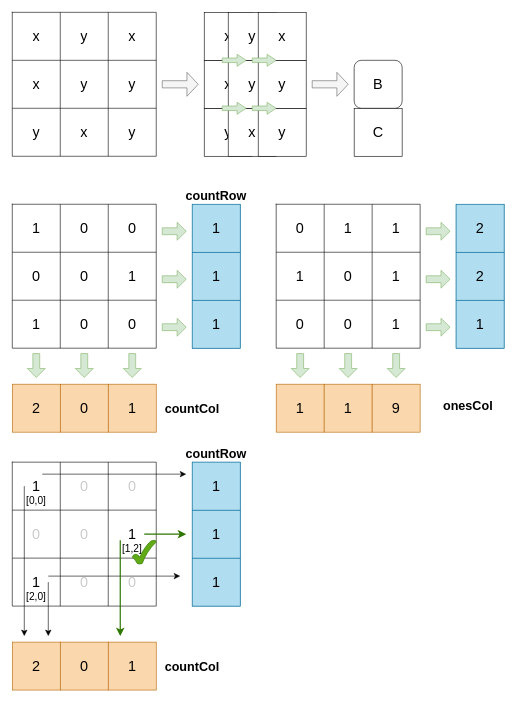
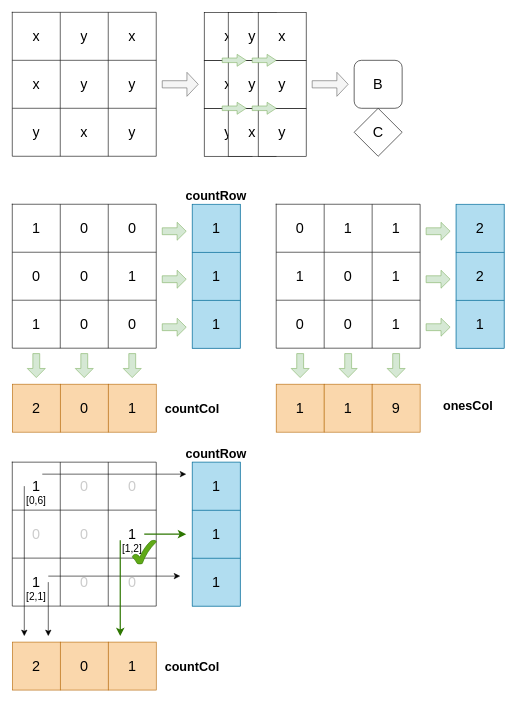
(378, 132) -> (378, 132)
(36, 501) -> (36, 501)
(36, 597) -> (36, 597)
